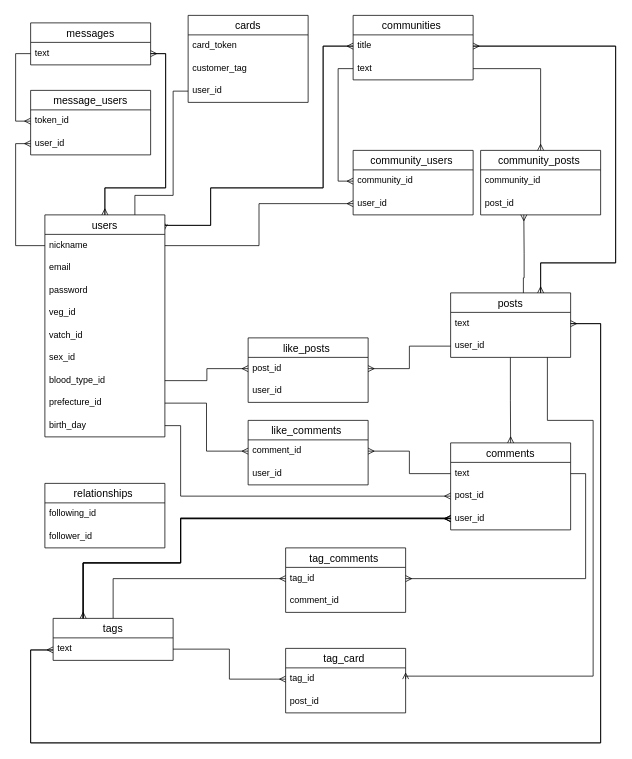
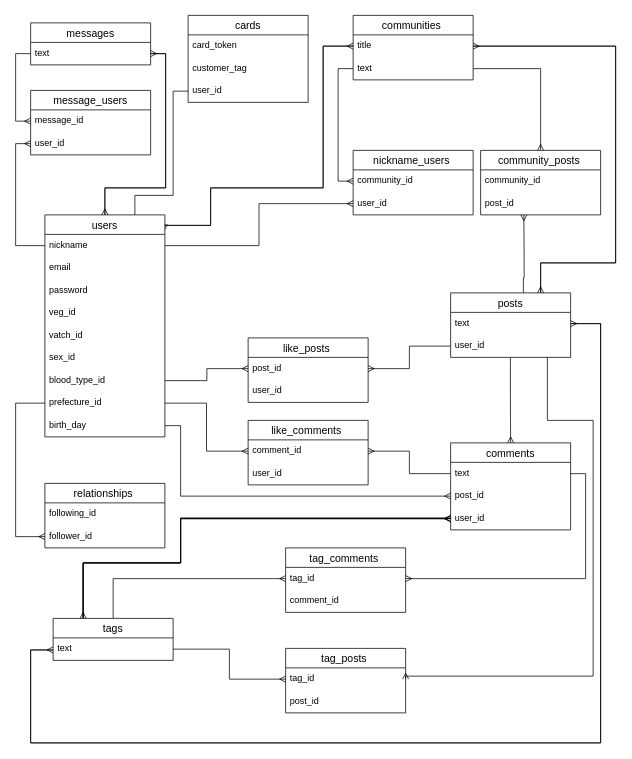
(53, 120) -> (59, 120)
(413, 161) -> (413, 161)
none -> (15, 469)
(345, 659) -> (345, 659)
